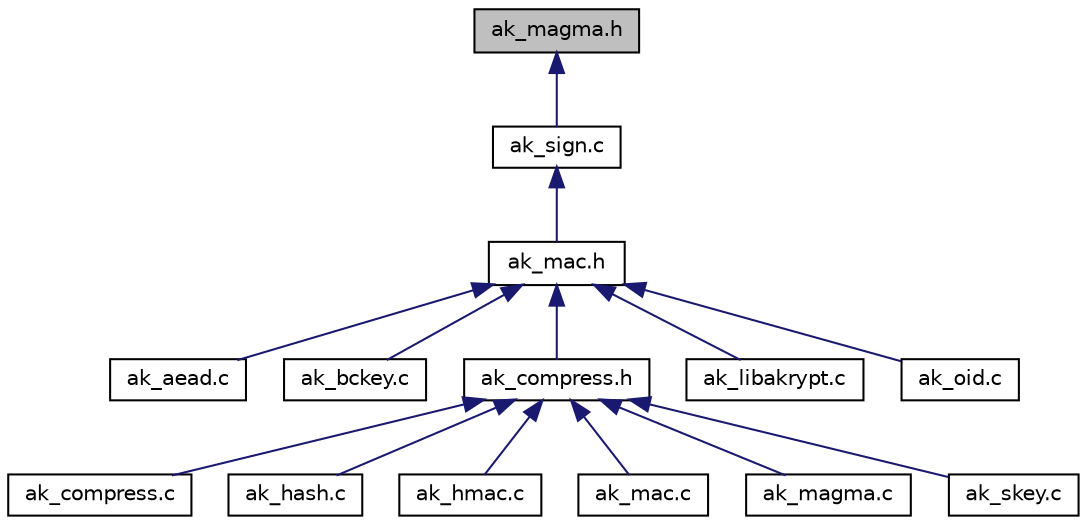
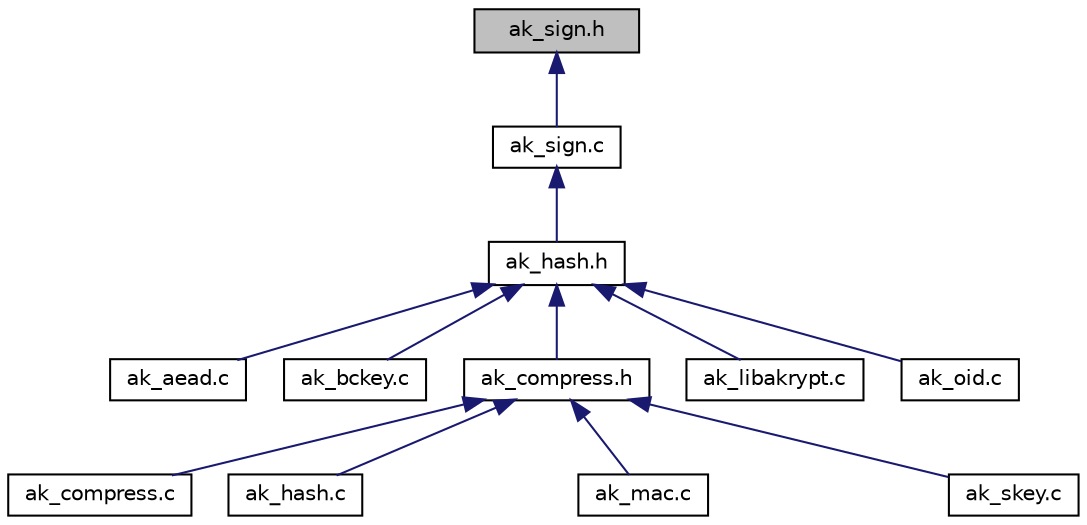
(557, 31) -> (557, 31)
(557, 263) -> (557, 263)
(470, 495) -> none
(828, 495) -> none
